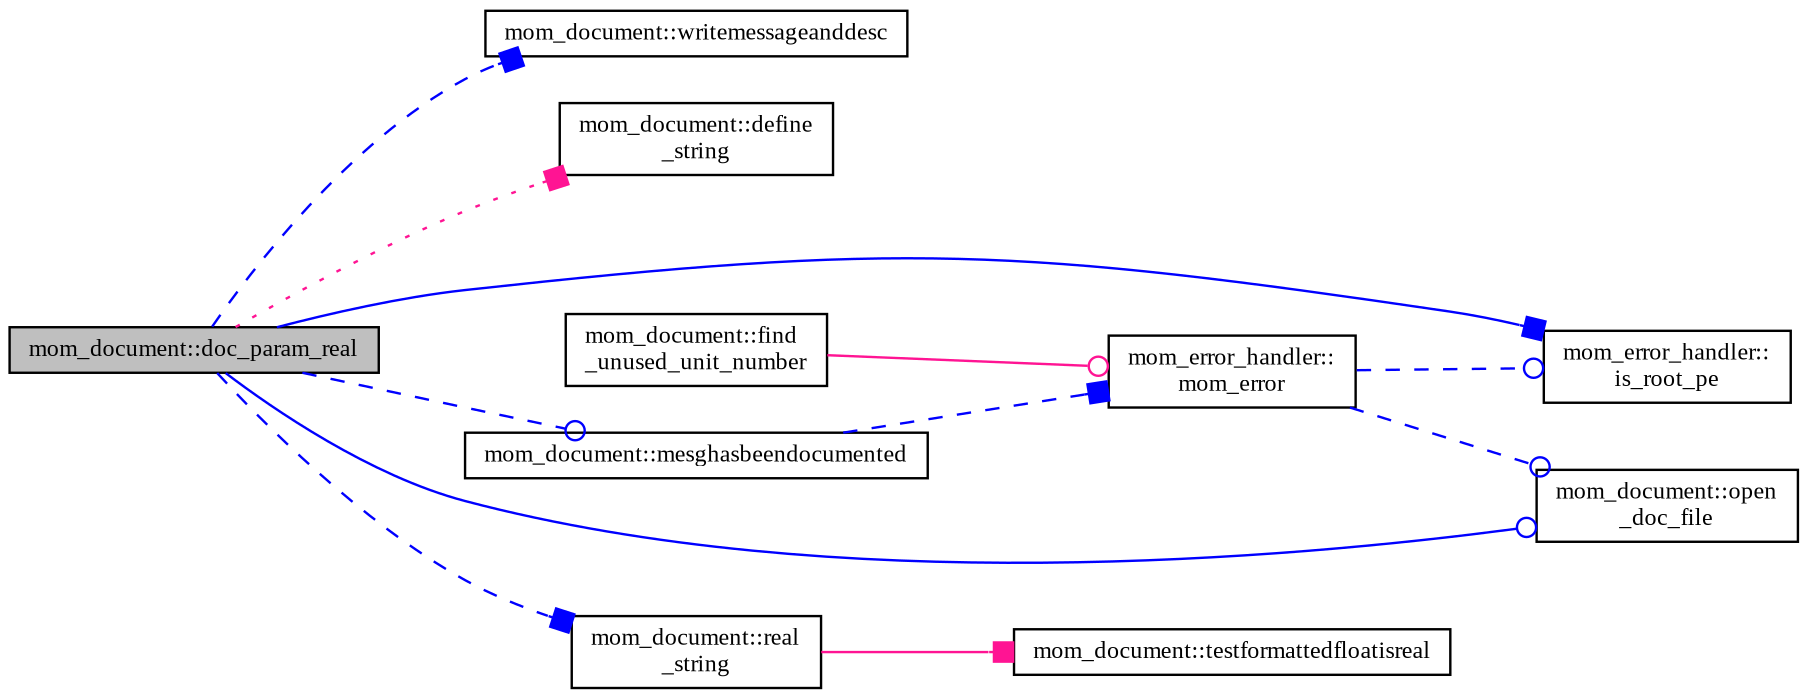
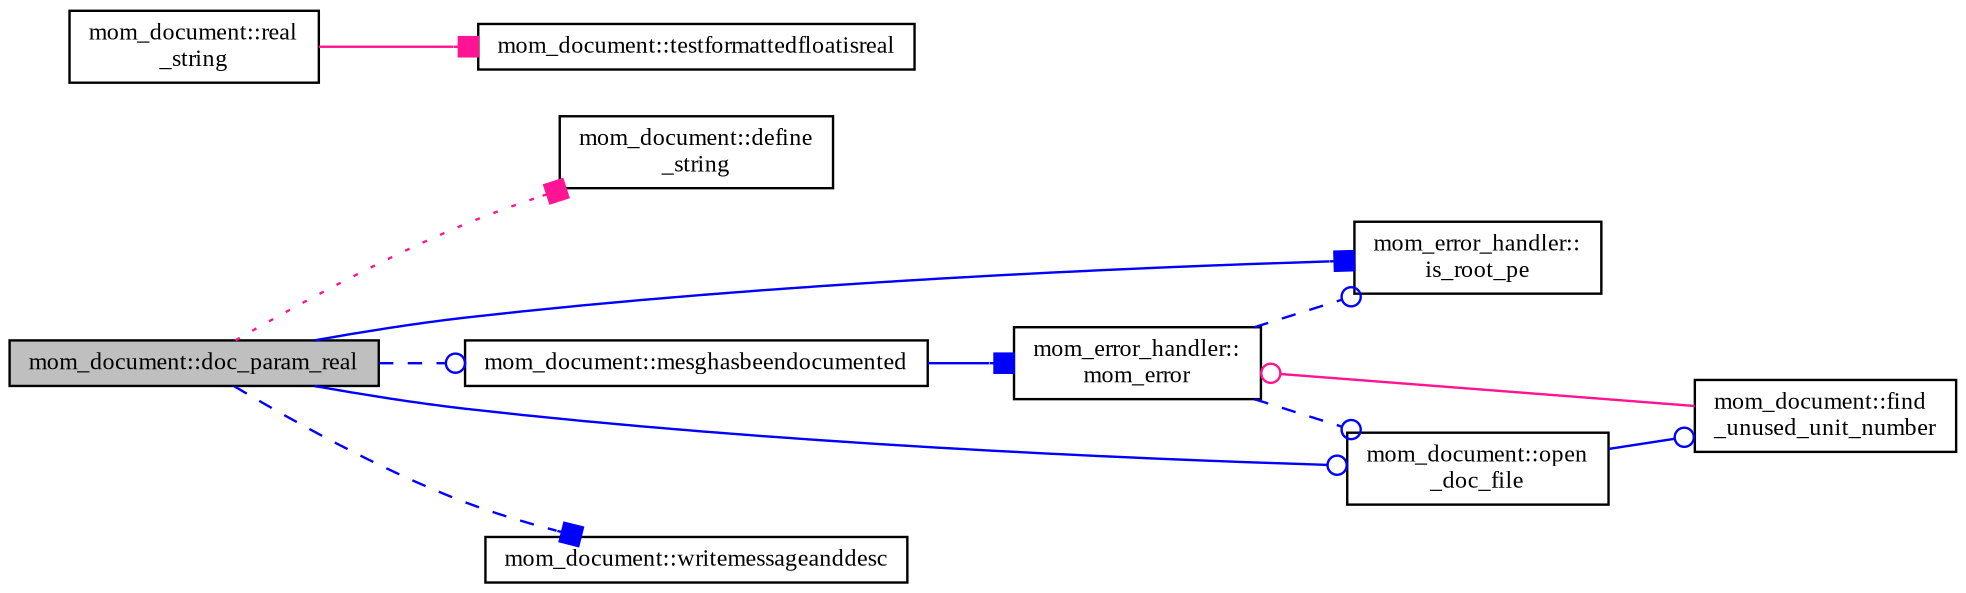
(964, 414) -> (958, 363)
none -> (1642, 444)
(369, 514) -> none
